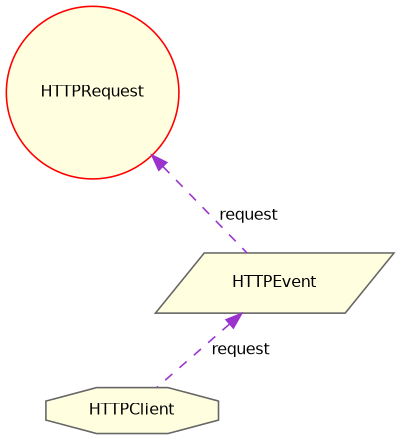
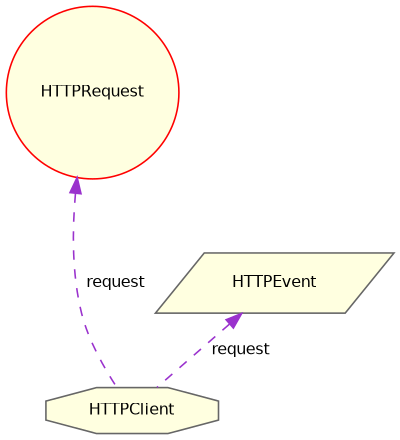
(205, 210) -> (78, 295)
